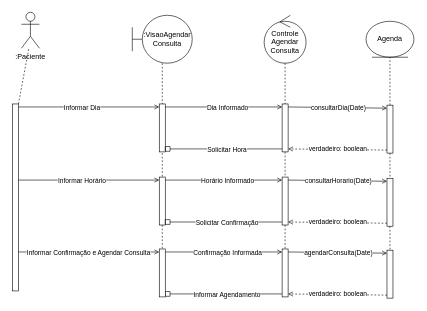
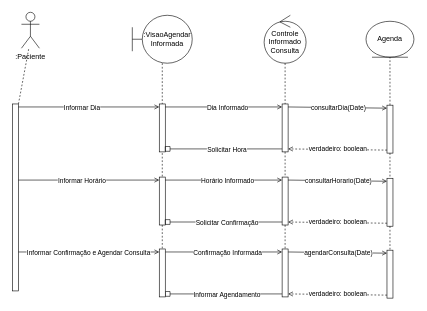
(167, 39) -> (167, 39)
(285, 42) -> (285, 42)
